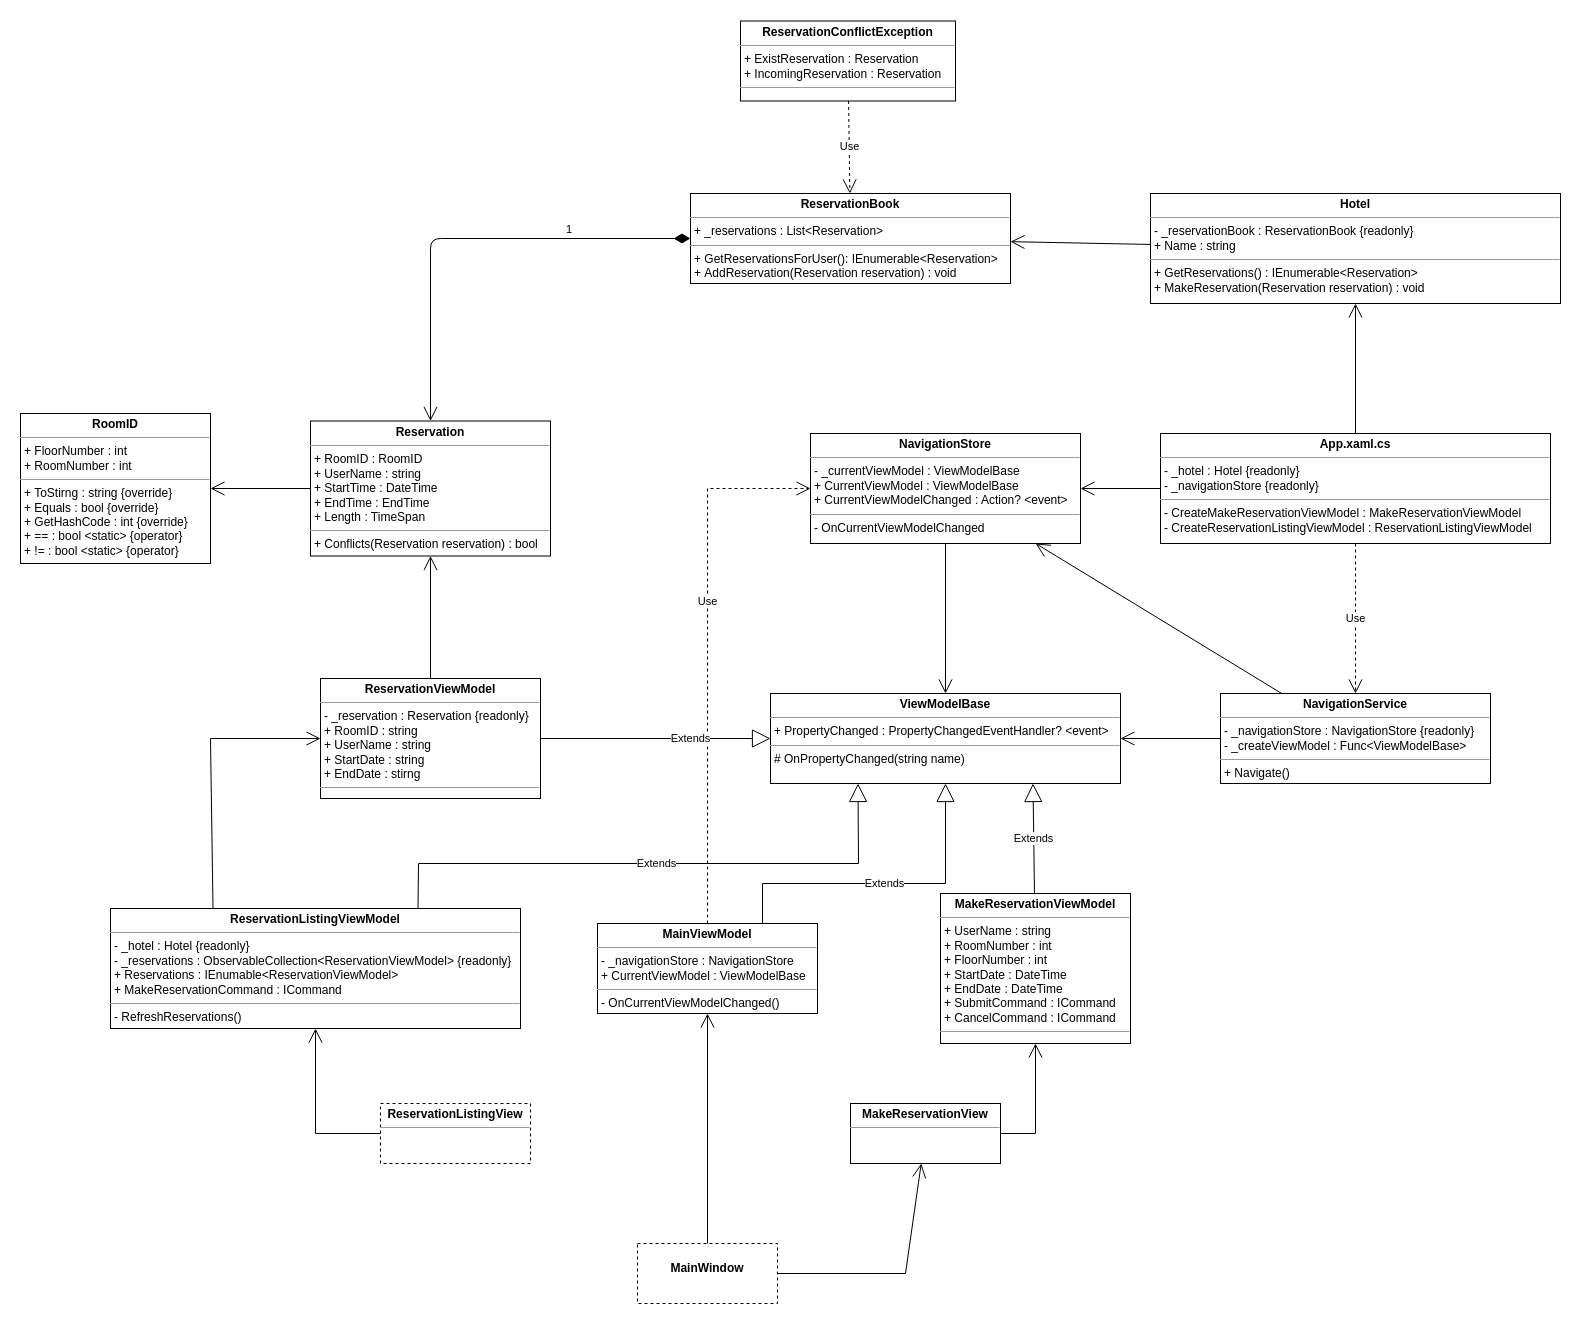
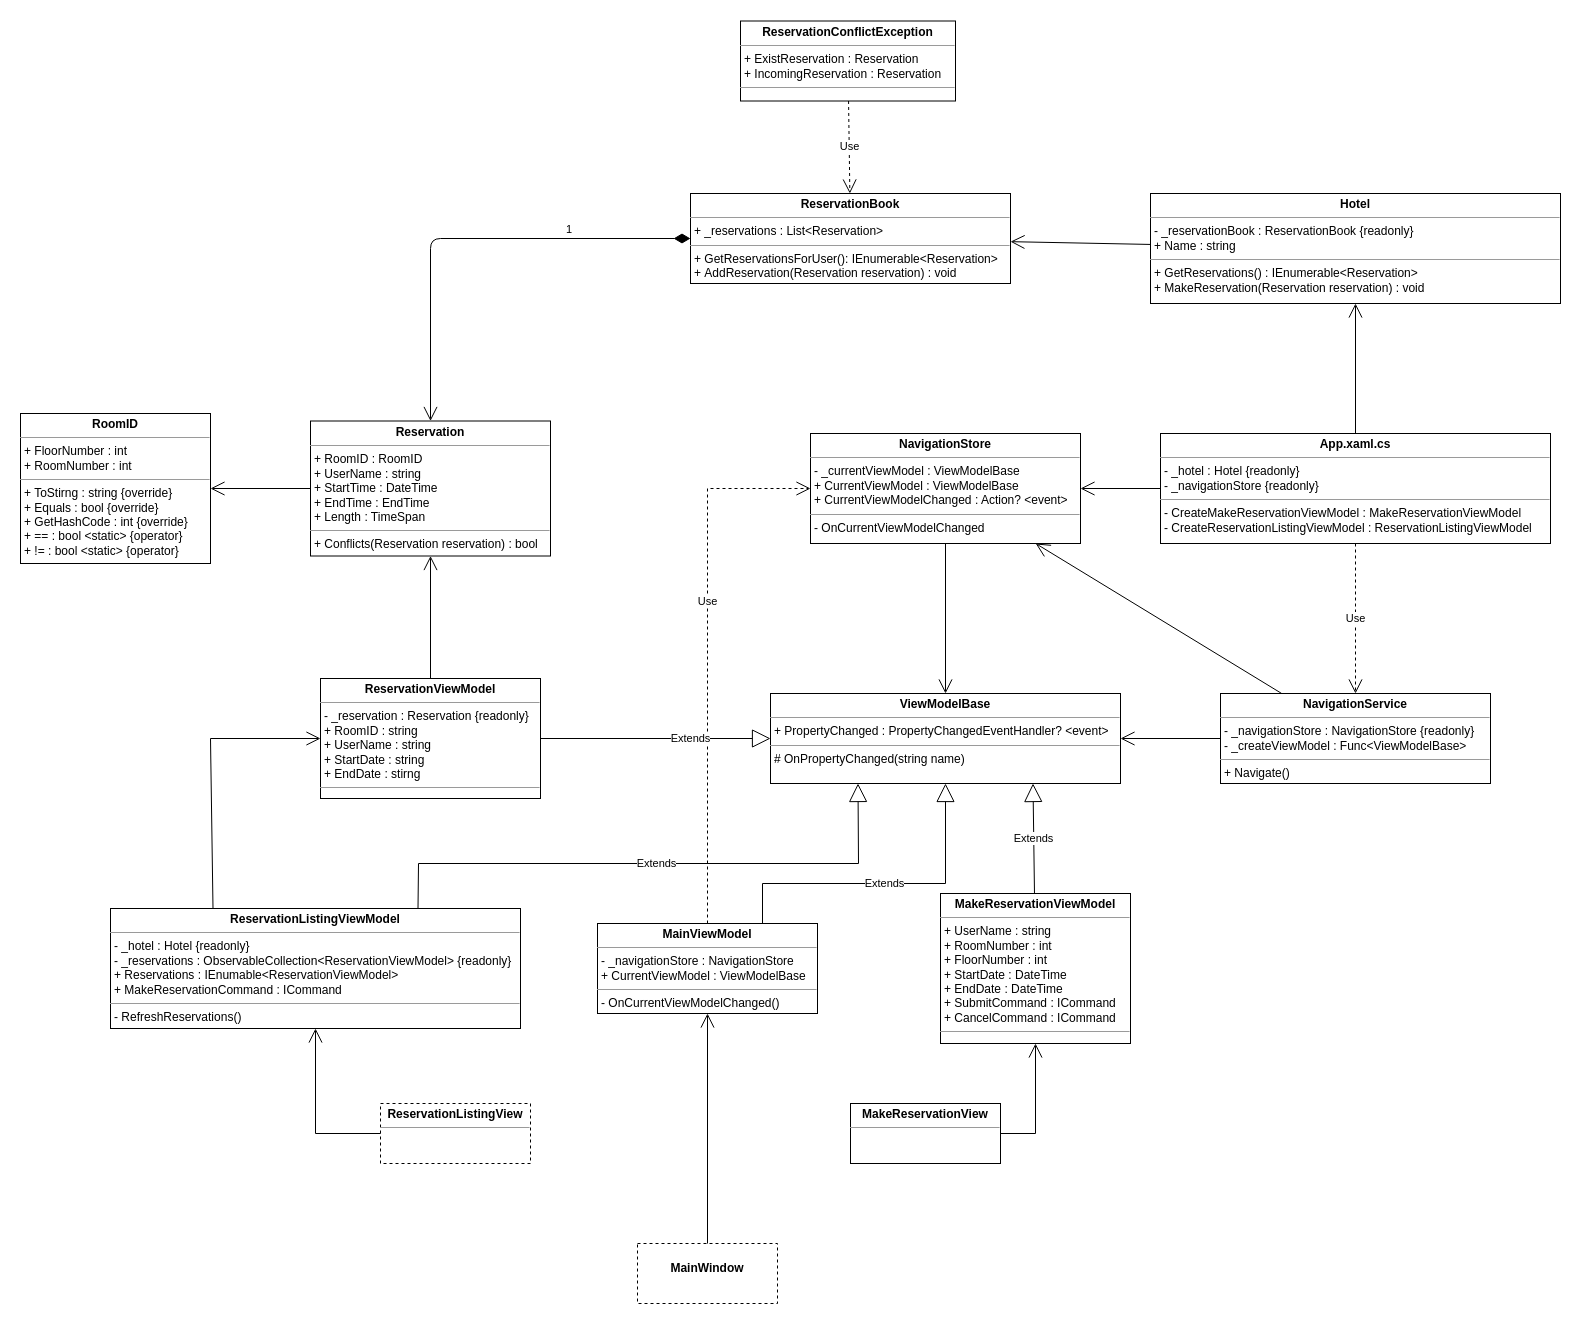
(896, 1274) -> none
